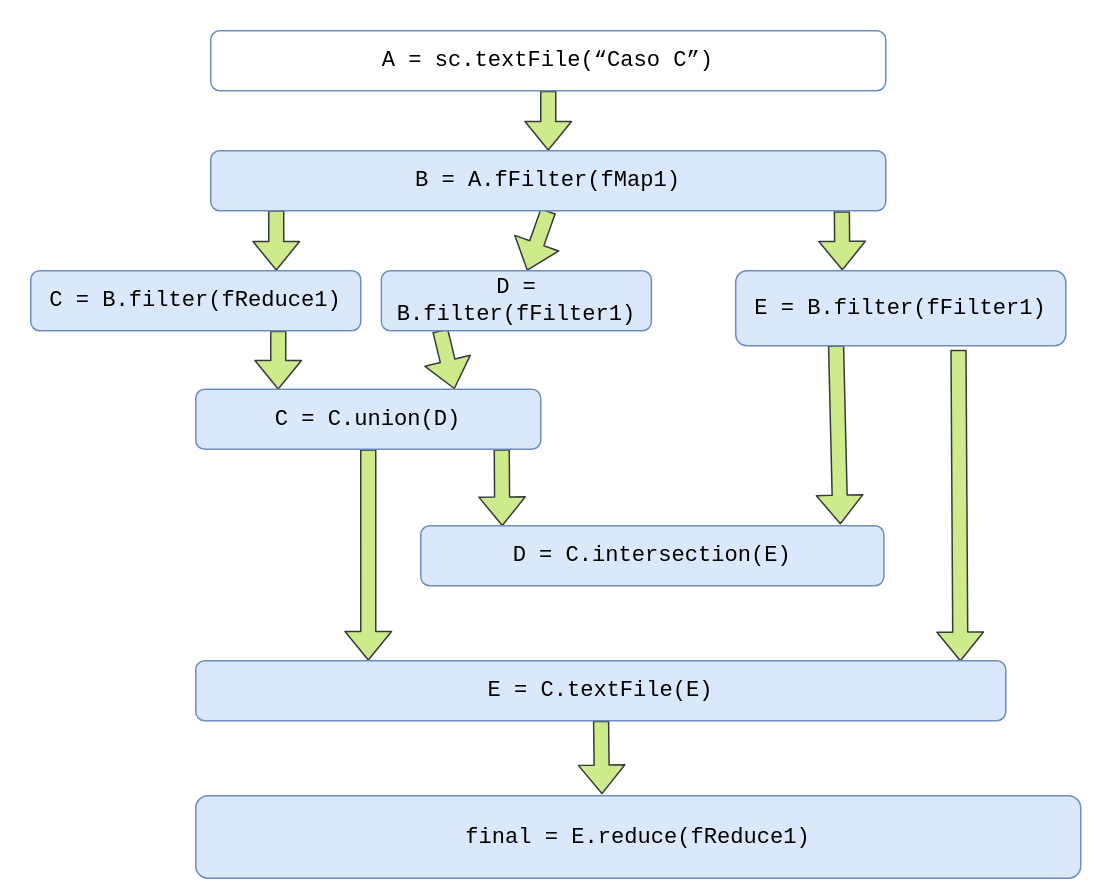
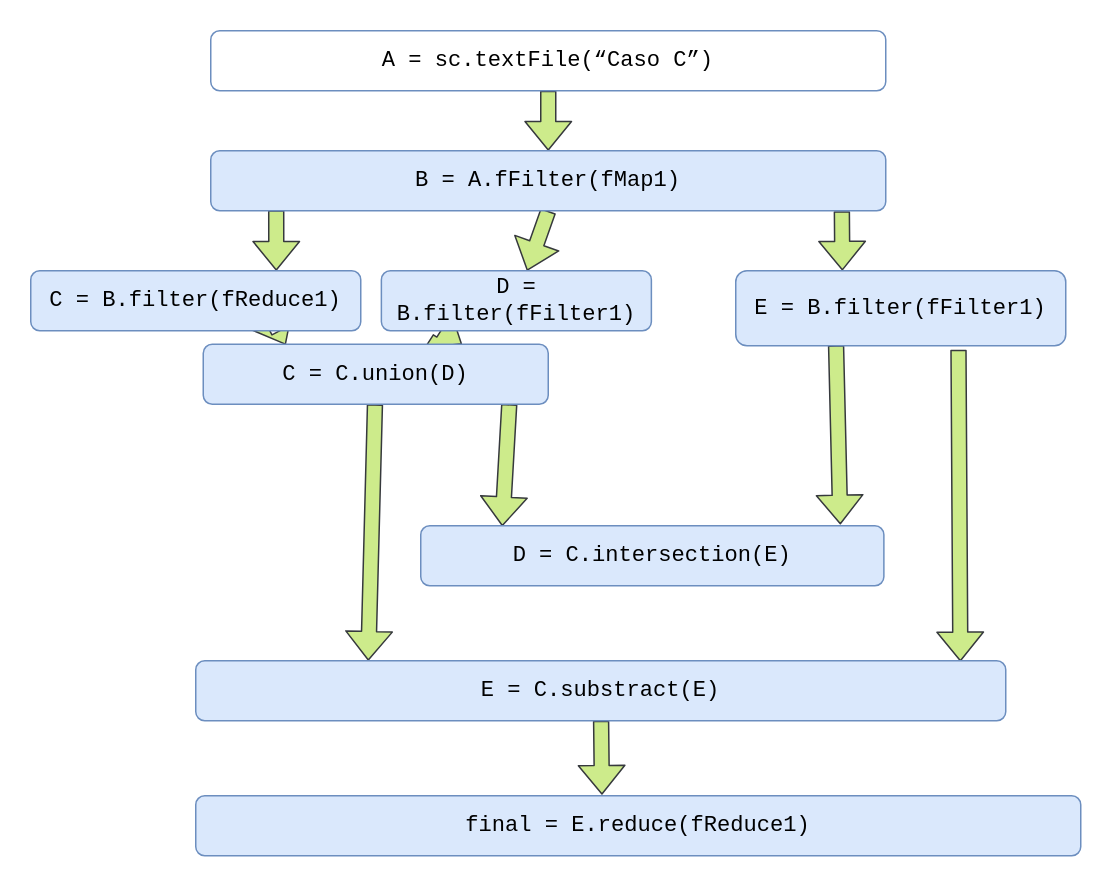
(368, 419) -> (376, 374)
(601, 691) -> (601, 691)
(638, 837) -> (638, 826)
